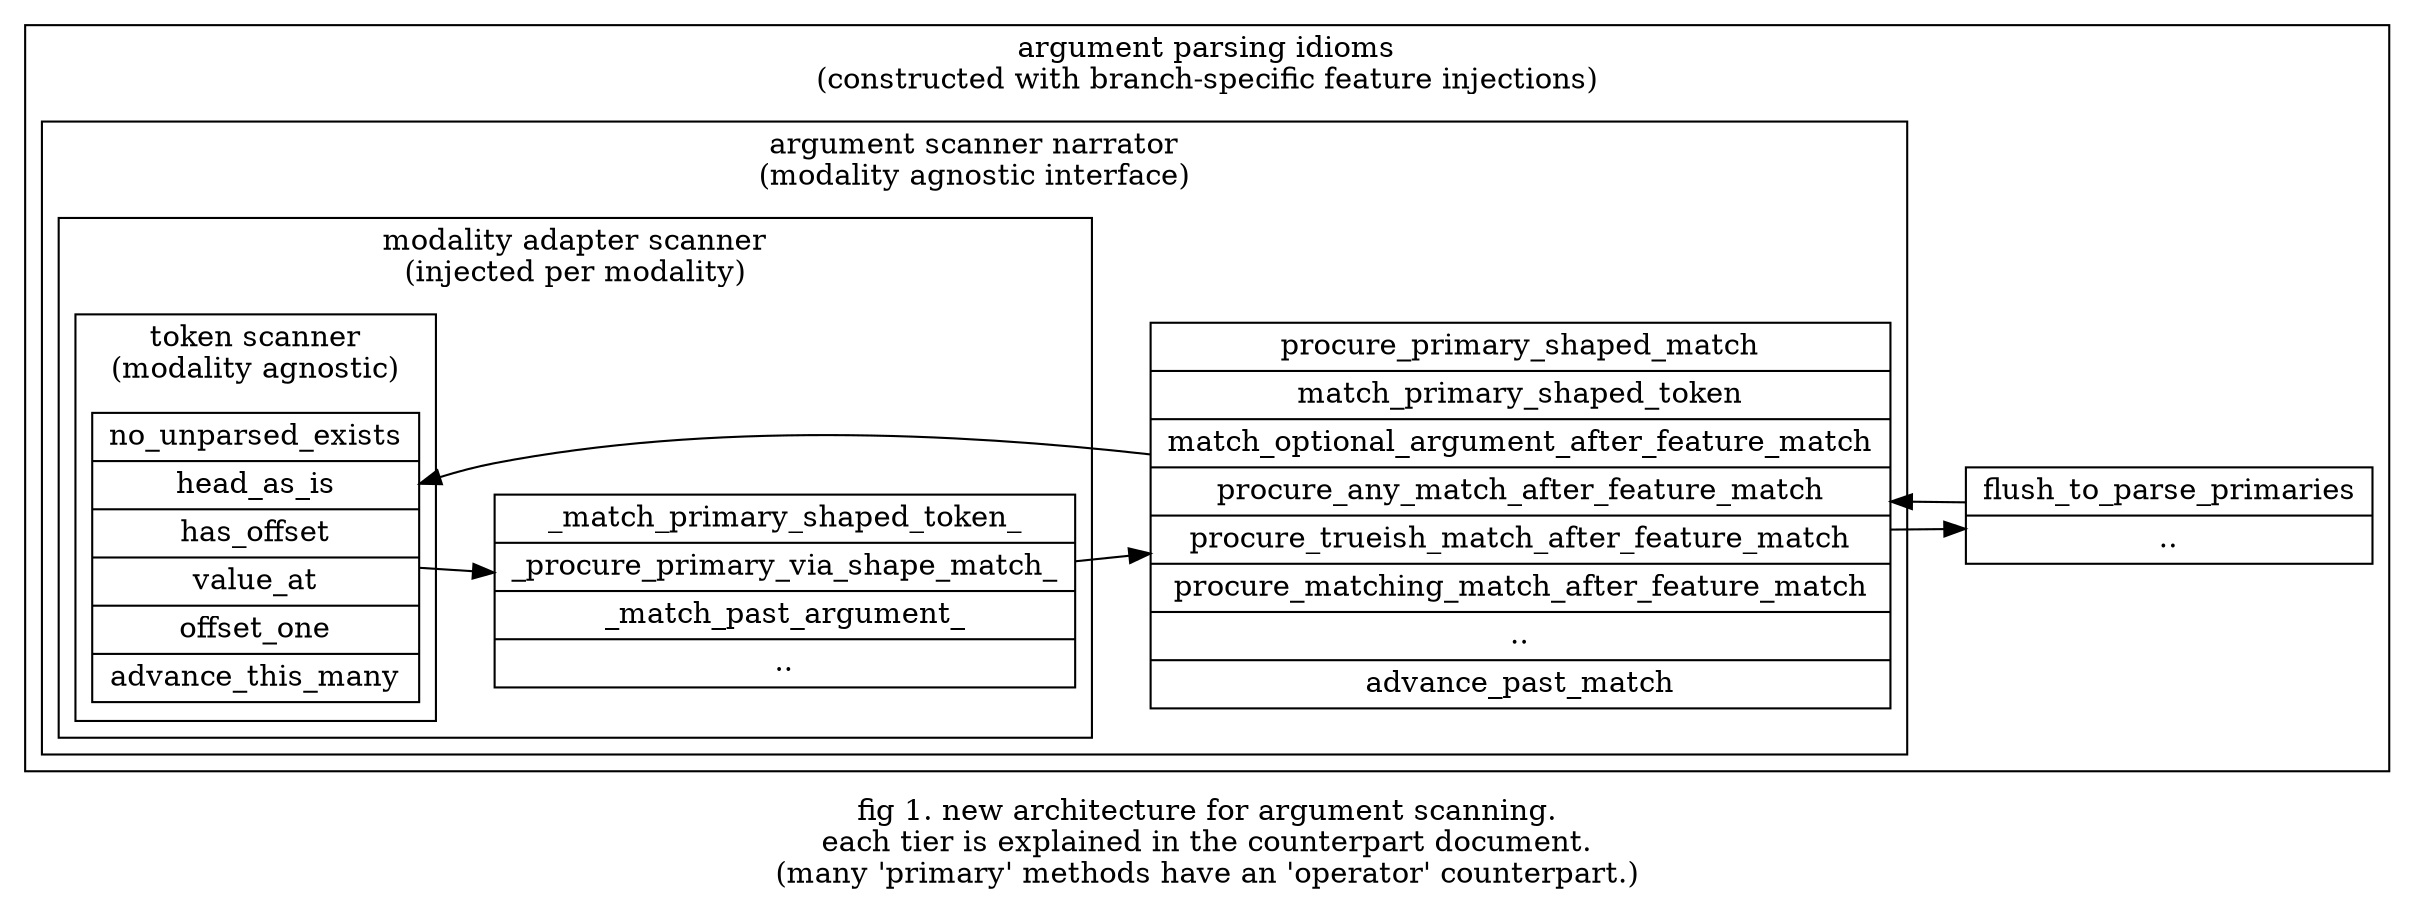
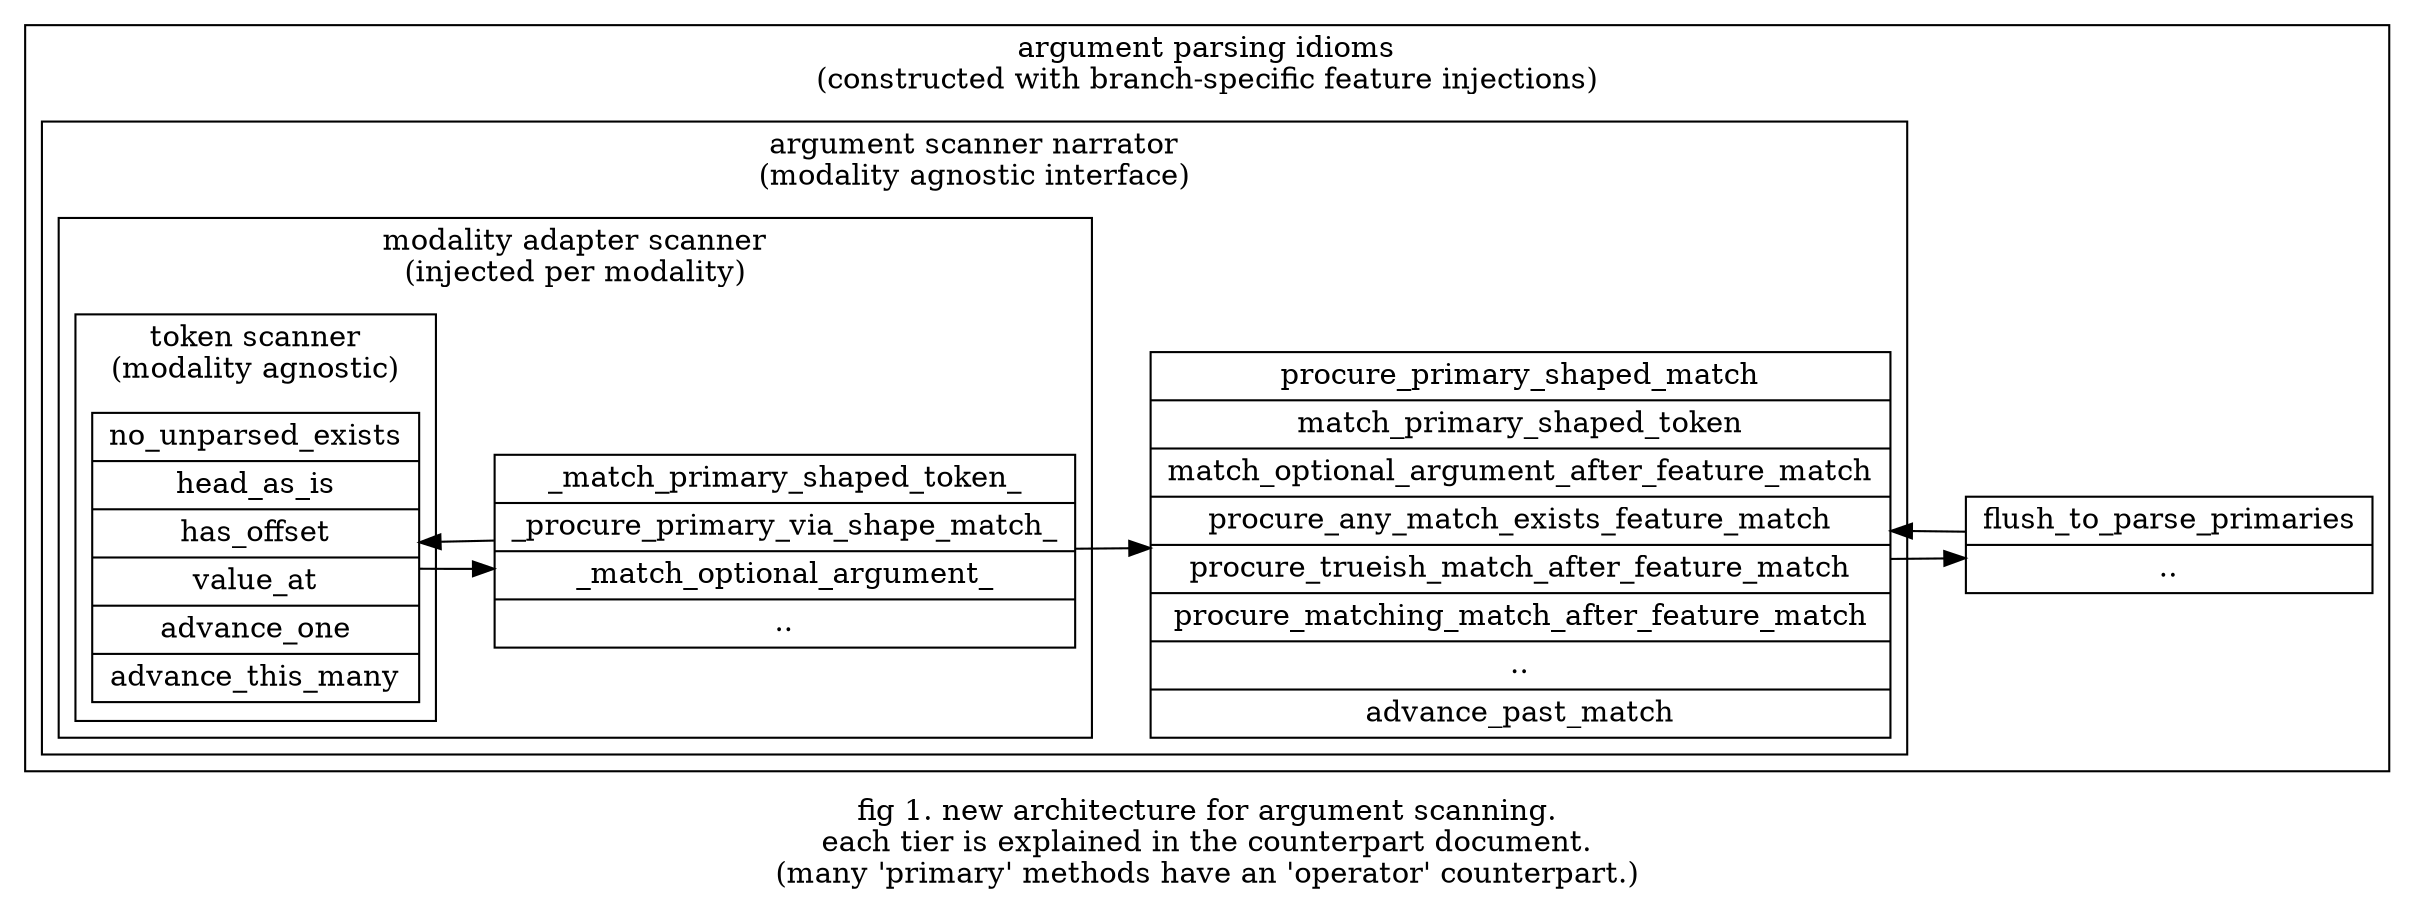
(794, 436) -> (468, 541)
(1521, 490) -> (1521, 520)
(785, 614) -> (785, 574)
(256, 629) -> (256, 629)
